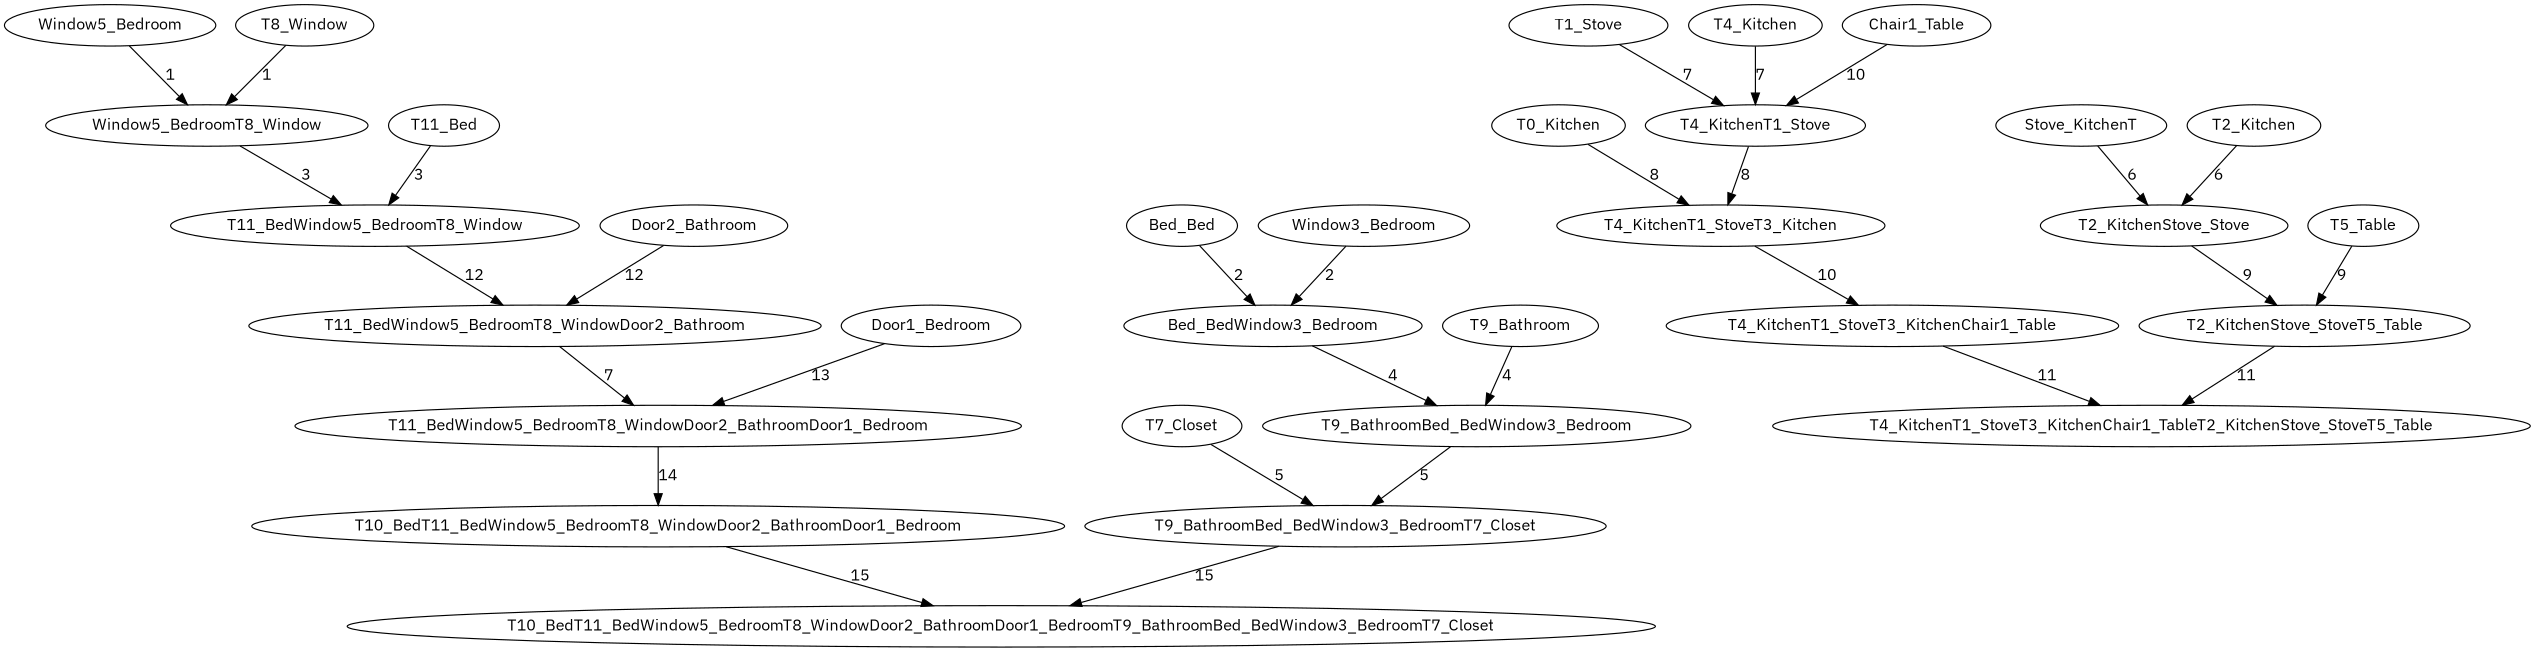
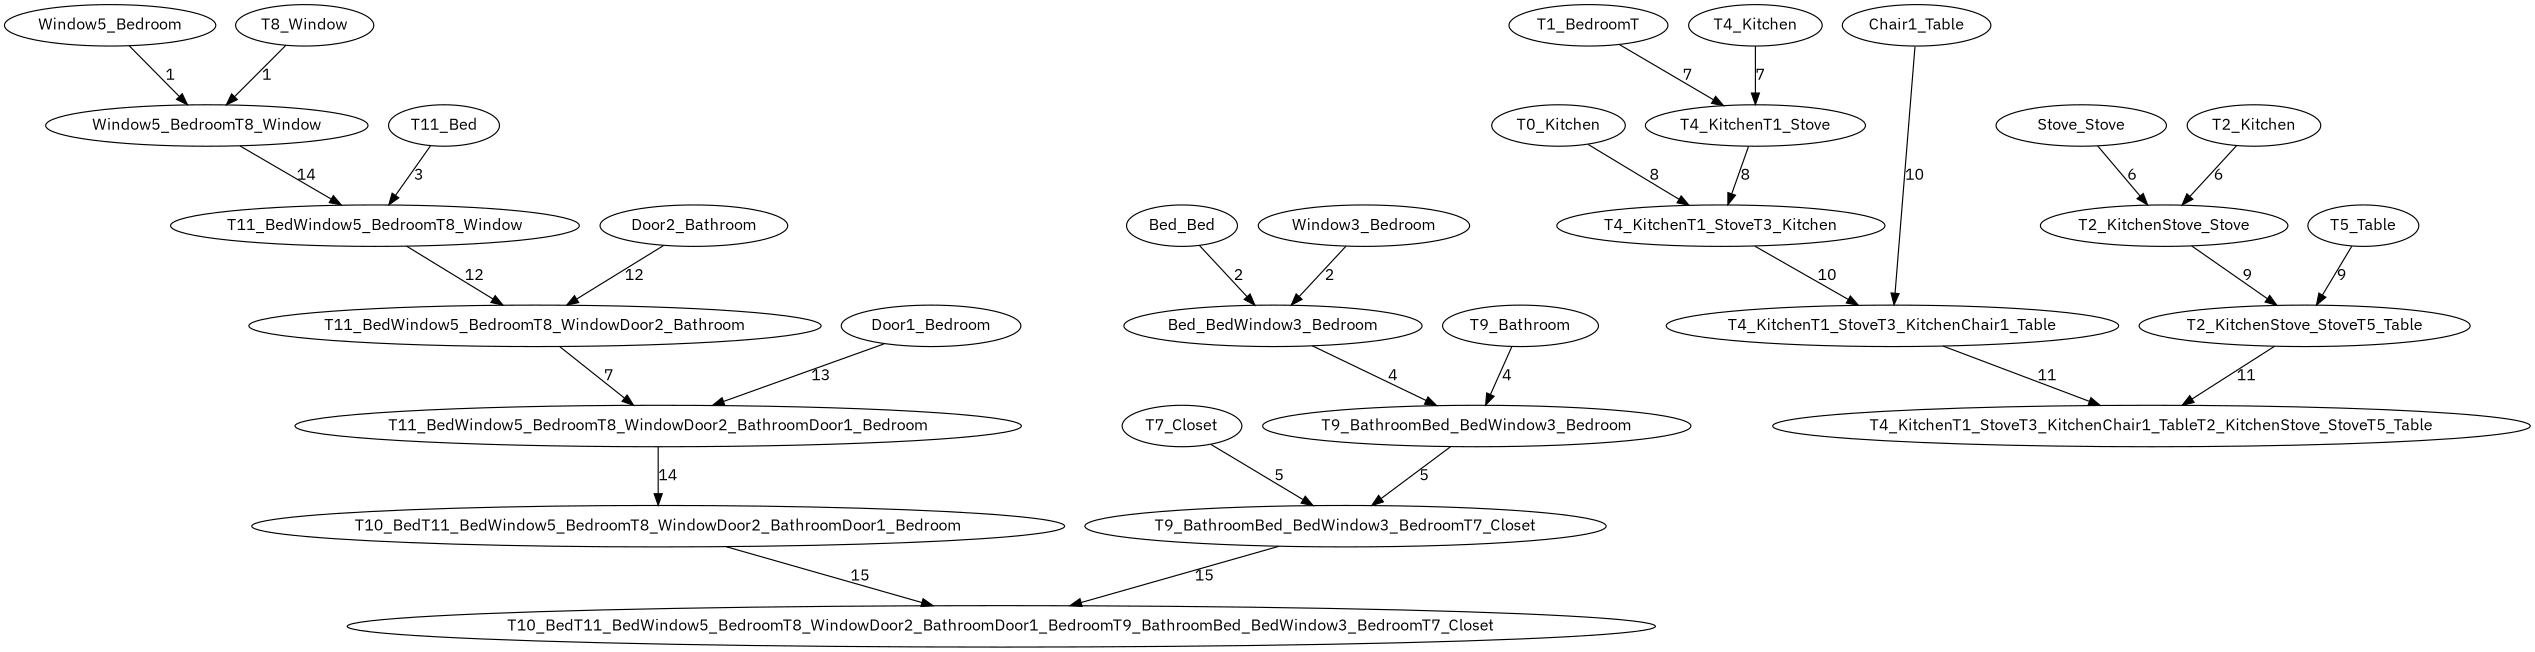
(1588, 25) -> (1588, 25)
(1842, 72) -> (1905, 170)
(2081, 126) -> (2081, 126)
(306, 176) -> (306, 176)
